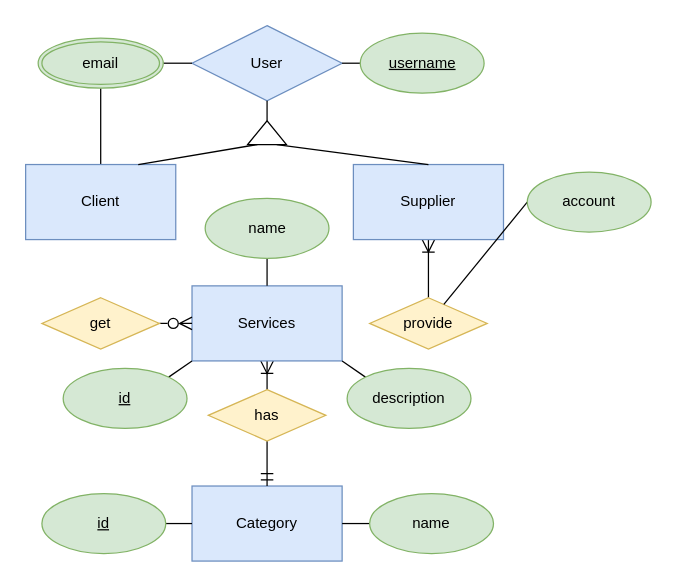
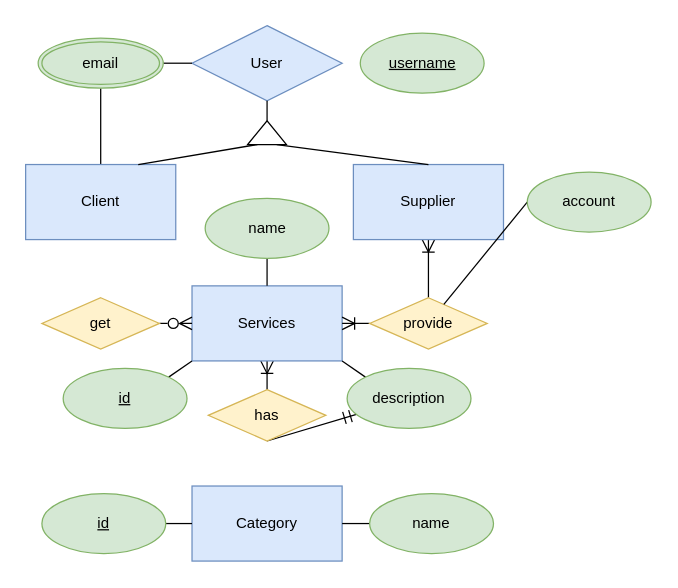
(351, 63) -> none
none -> (356, 323)
(267, 463) -> (312, 427)
